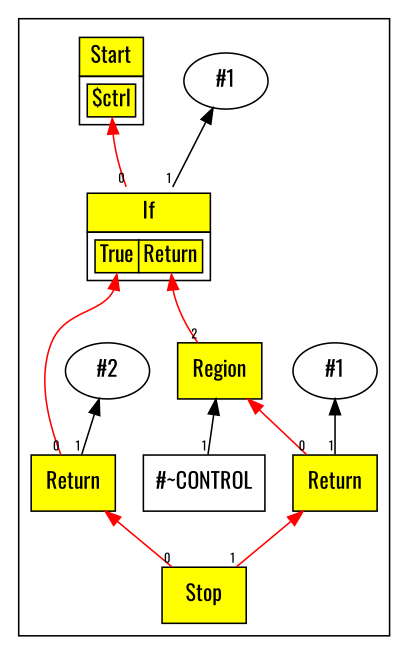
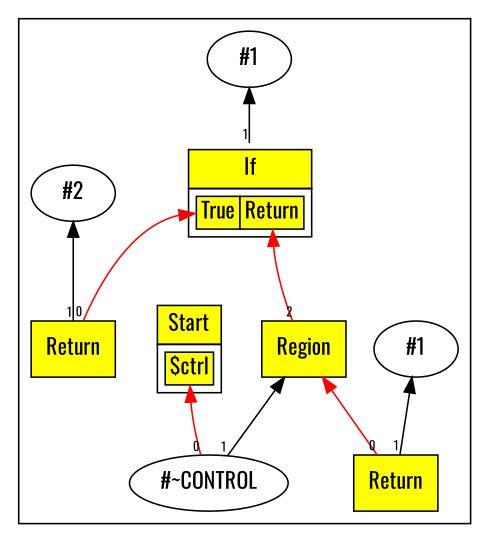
(118, 161) -> (195, 429)
(204, 483) -> (209, 483)
(204, 595) -> none
